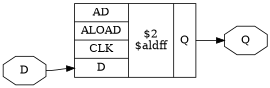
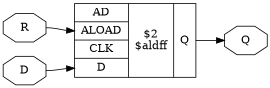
none -> (25, 28)
